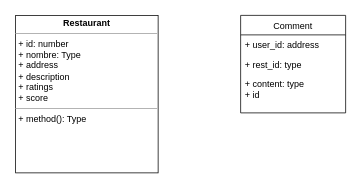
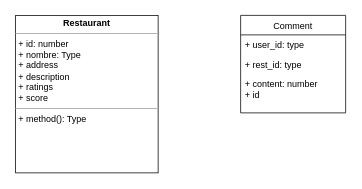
(285, 45) -> (278, 45)
(279, 84) -> (284, 84)
